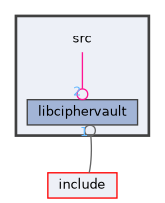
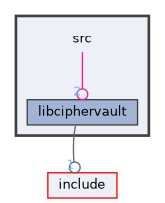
(91, 154) -> (74, 144)
